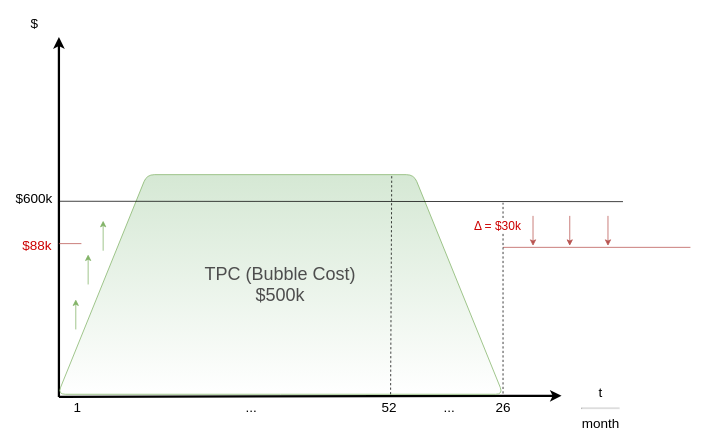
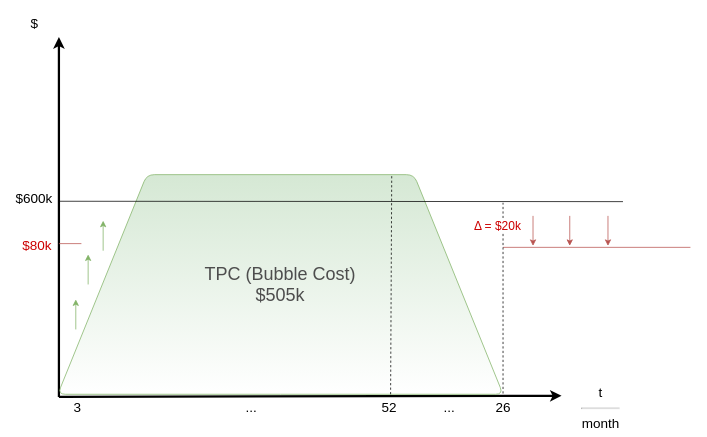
(498, 226) -> (498, 226)
(37, 246) -> (37, 246)
(280, 285) -> (280, 285)
(77, 408) -> (77, 408)
